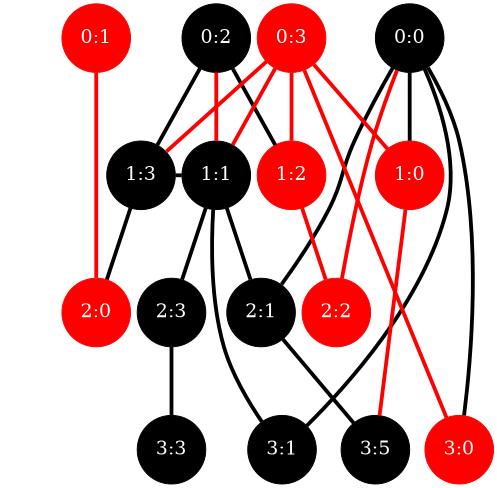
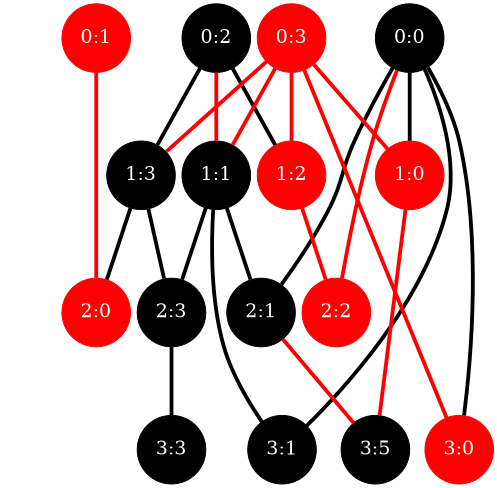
(179, 175) -> (156, 244)
(318, 381) -> (318, 381)
